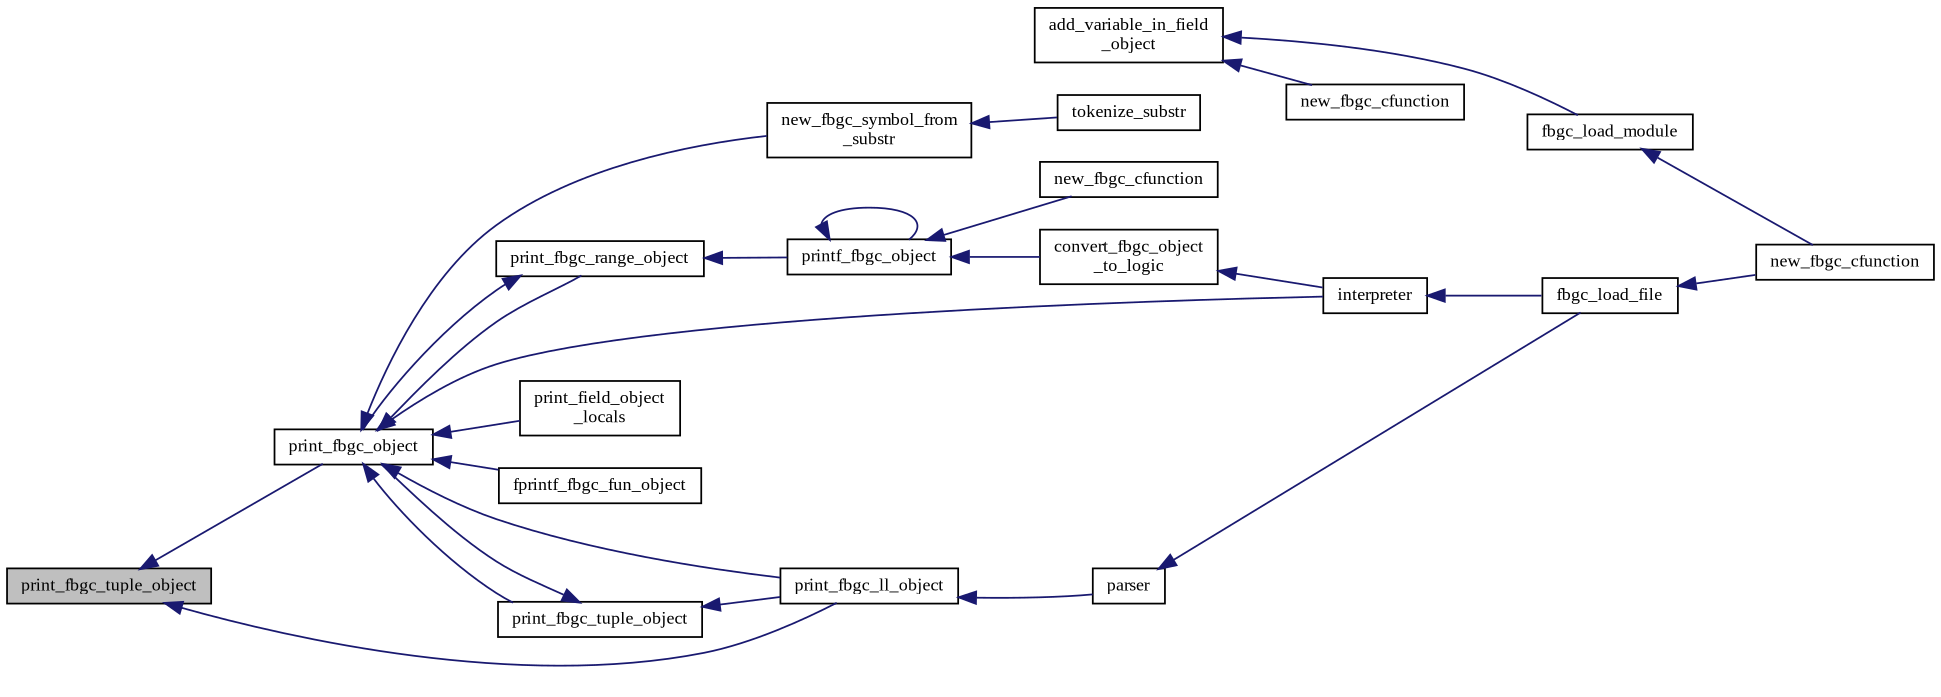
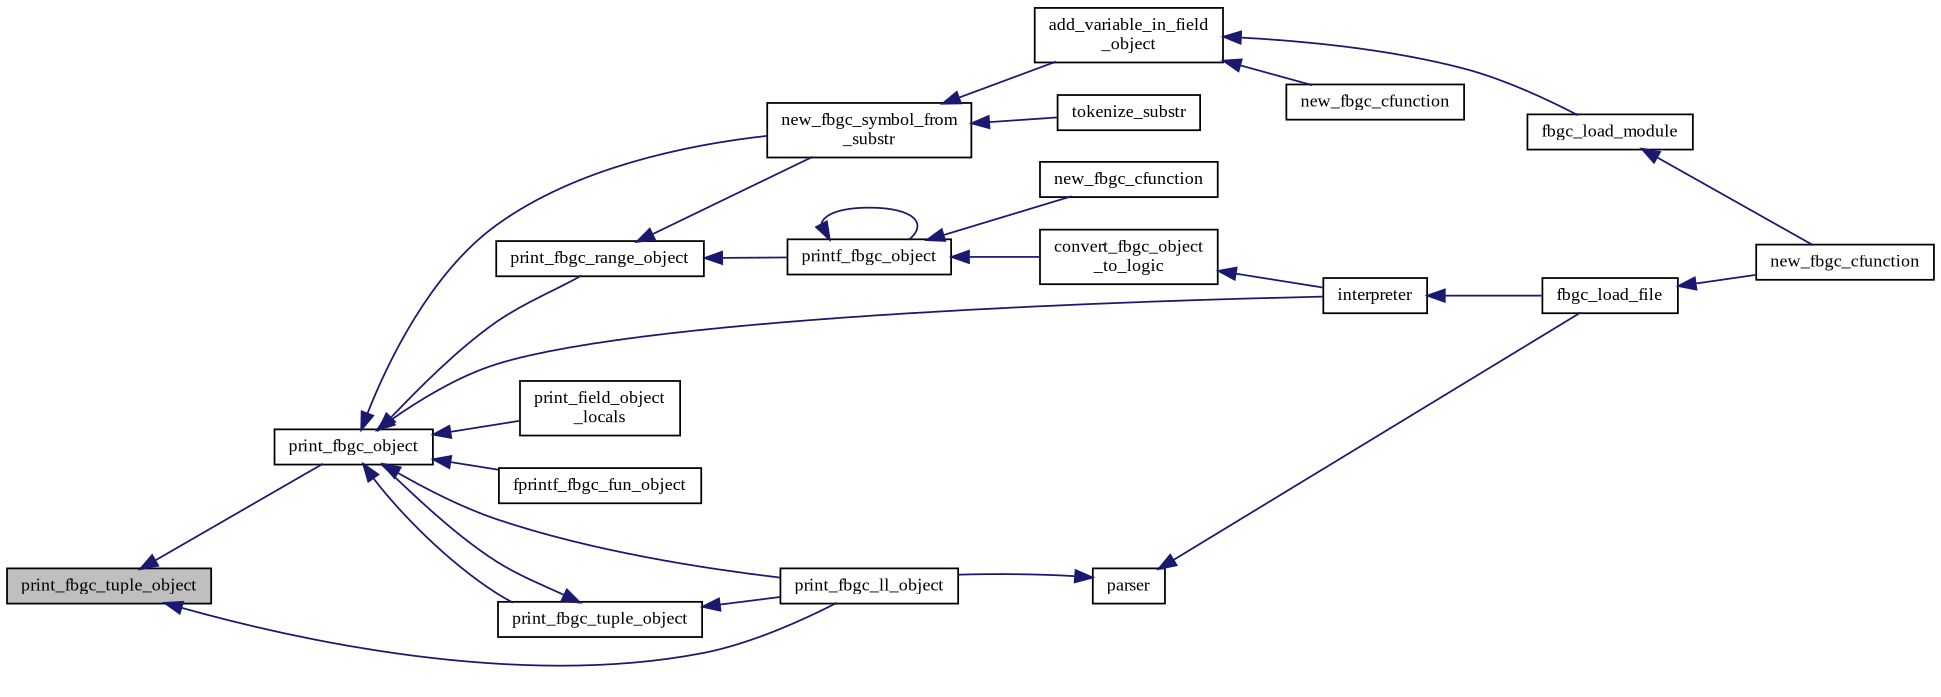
none -> (1008, 80)
(427, 351) -> (733, 195)
(1035, 597) -> (1017, 574)
